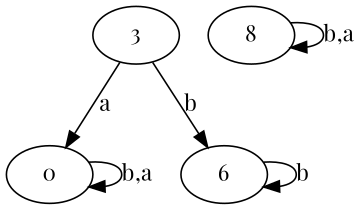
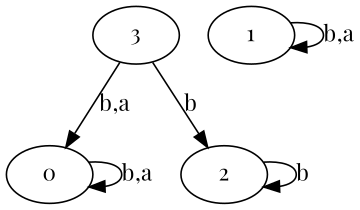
(251, 35) -> (251, 35)
(105, 105) -> (114, 105)
(224, 175) -> (224, 175)
